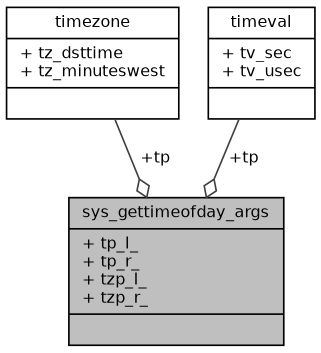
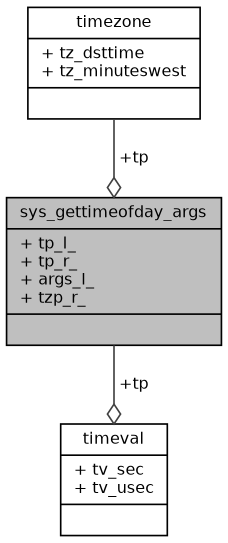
(227, 149) -> (114, 375)
(115, 280) -> (57, 280)
